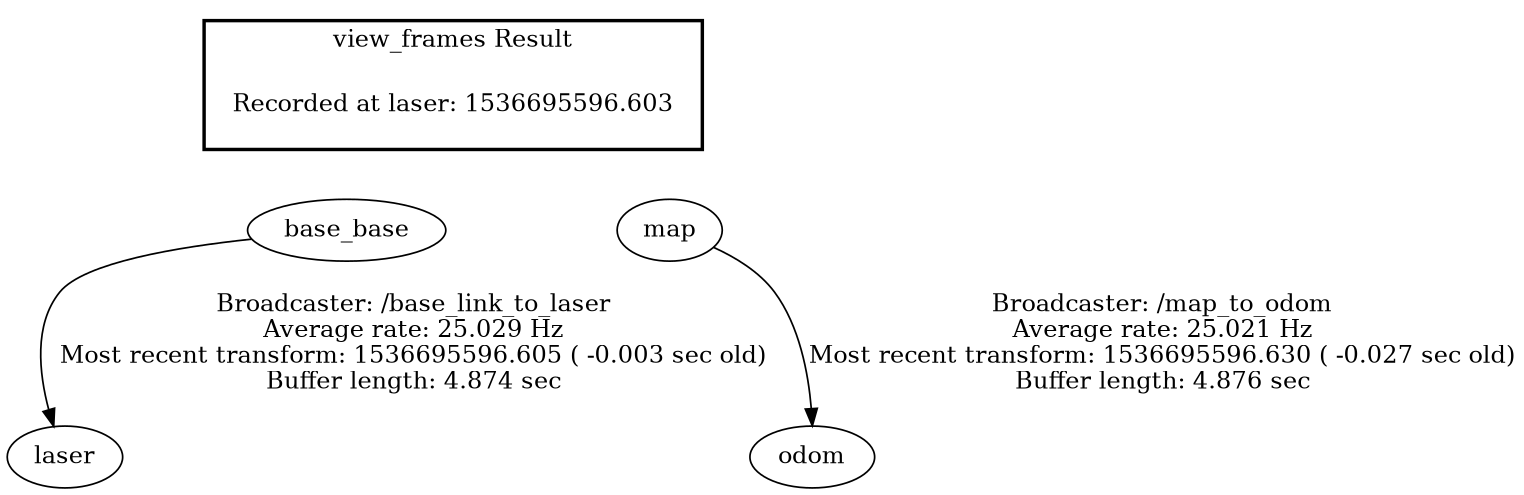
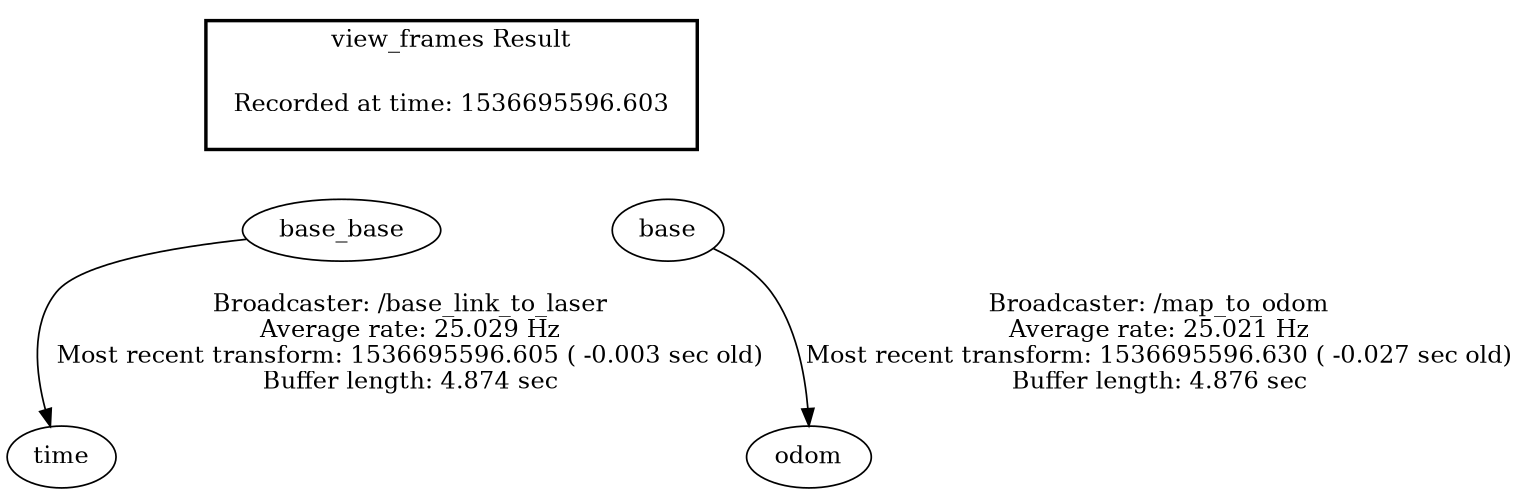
(453, 105) -> (452, 105)
(670, 230) -> (668, 230)
(65, 457) -> (62, 457)
